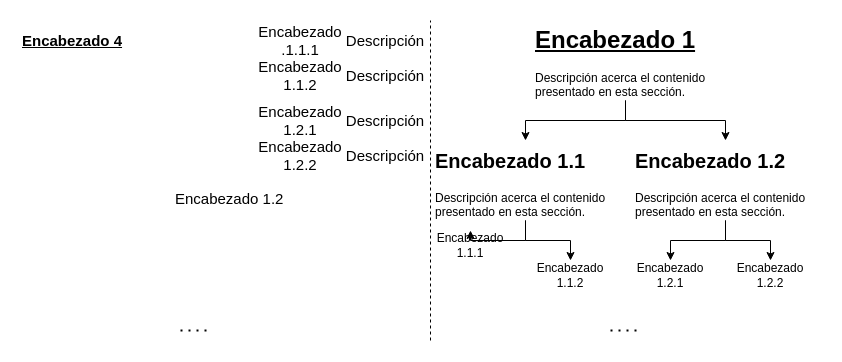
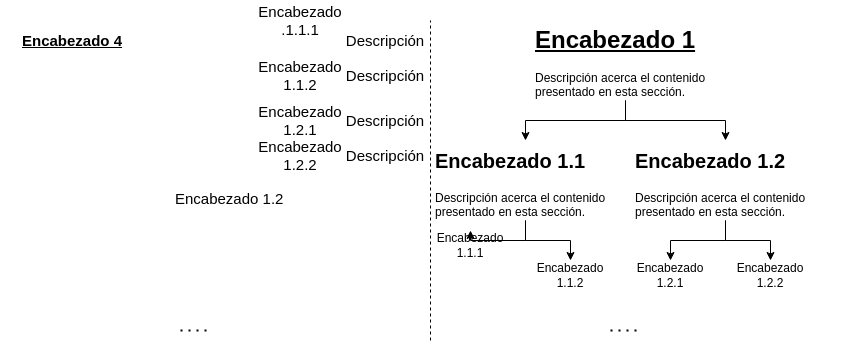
(301, 41) -> (301, 21)
